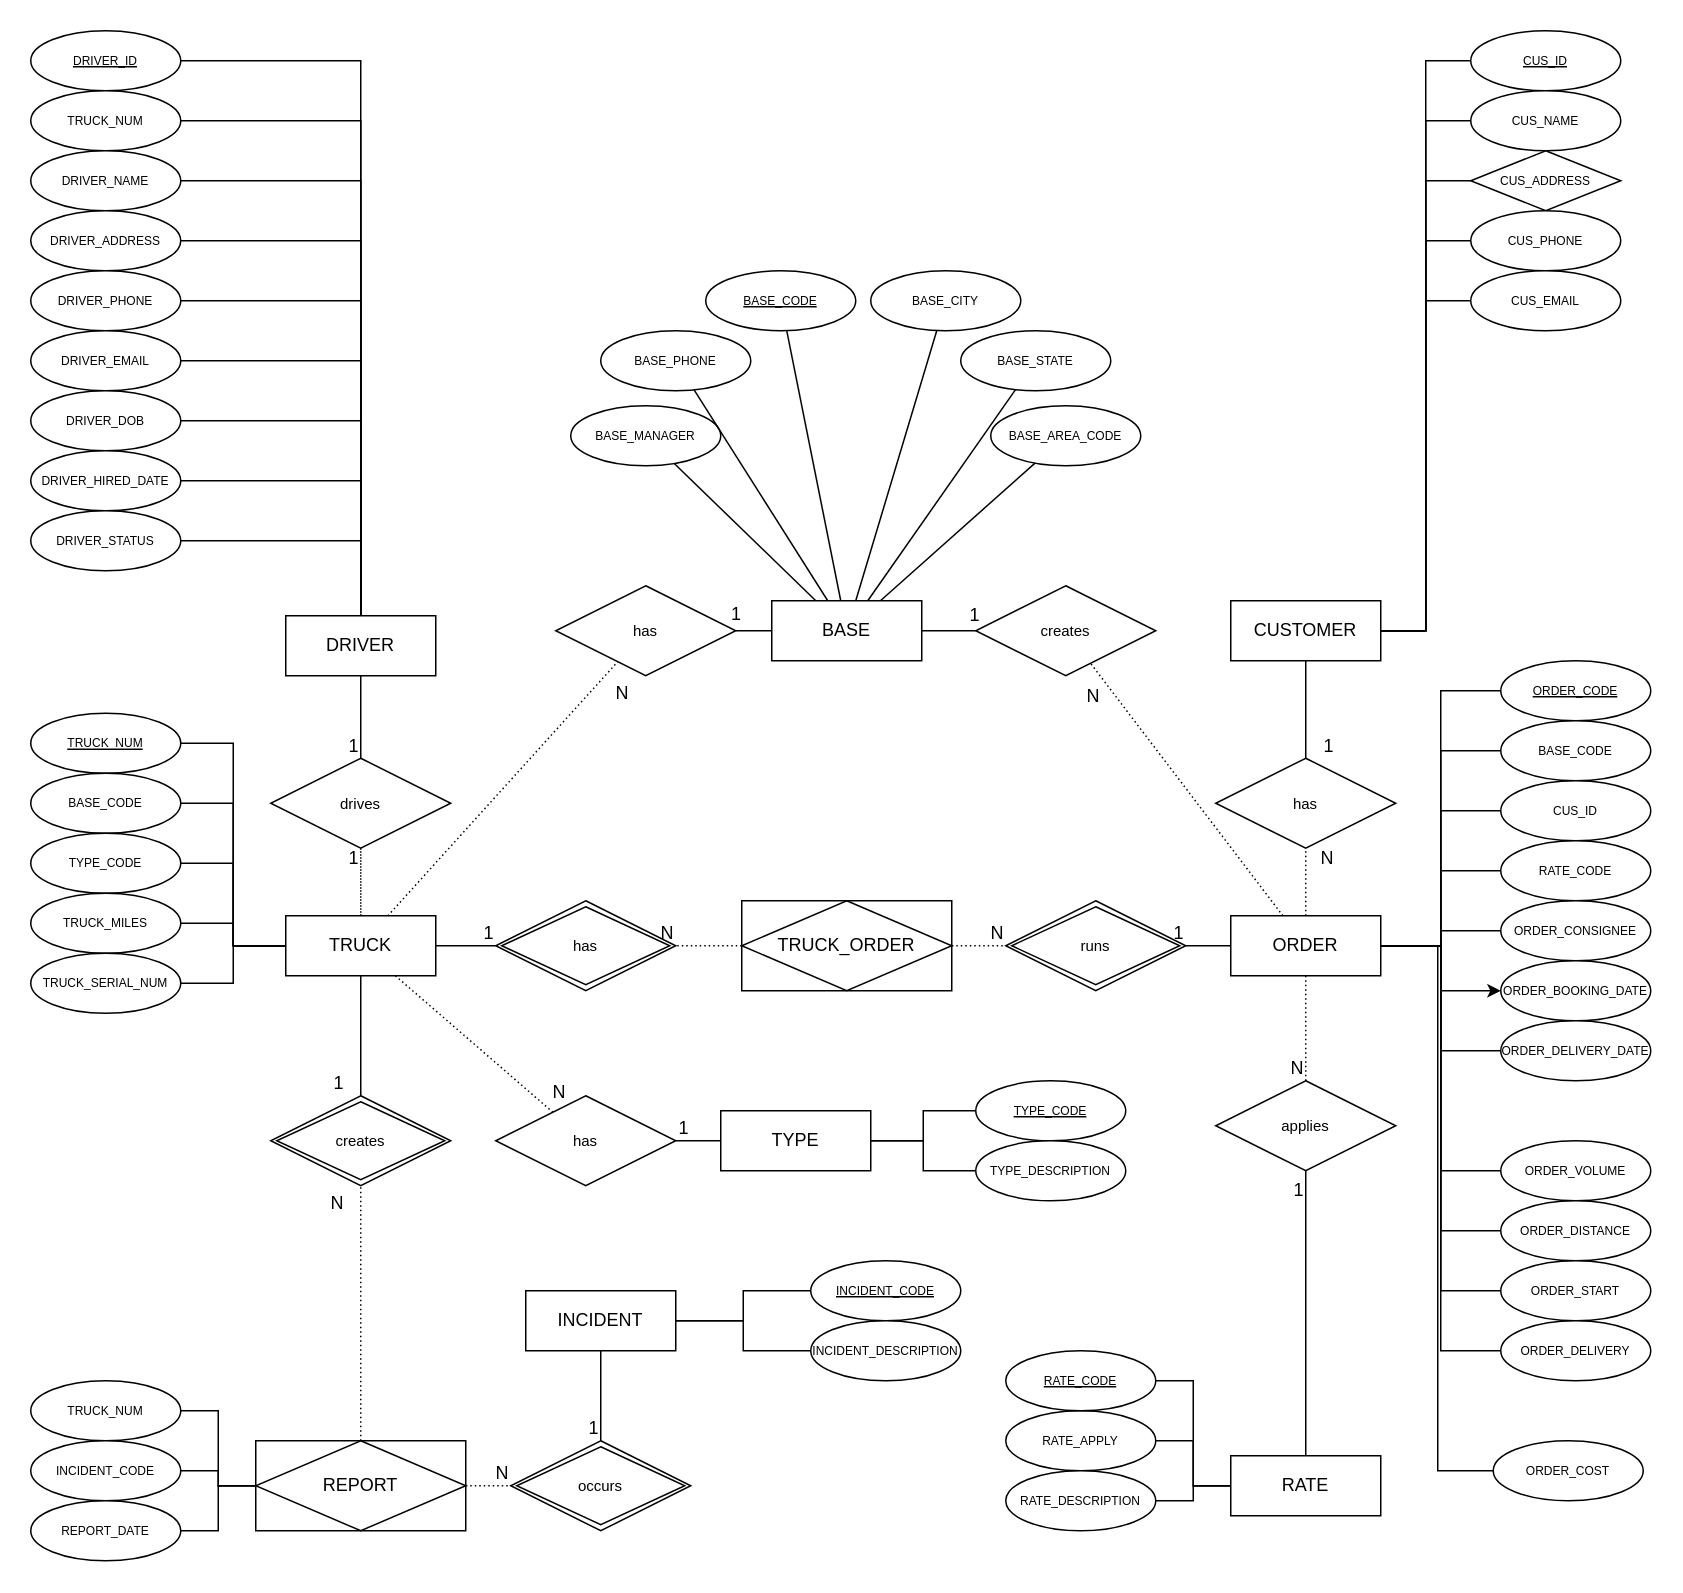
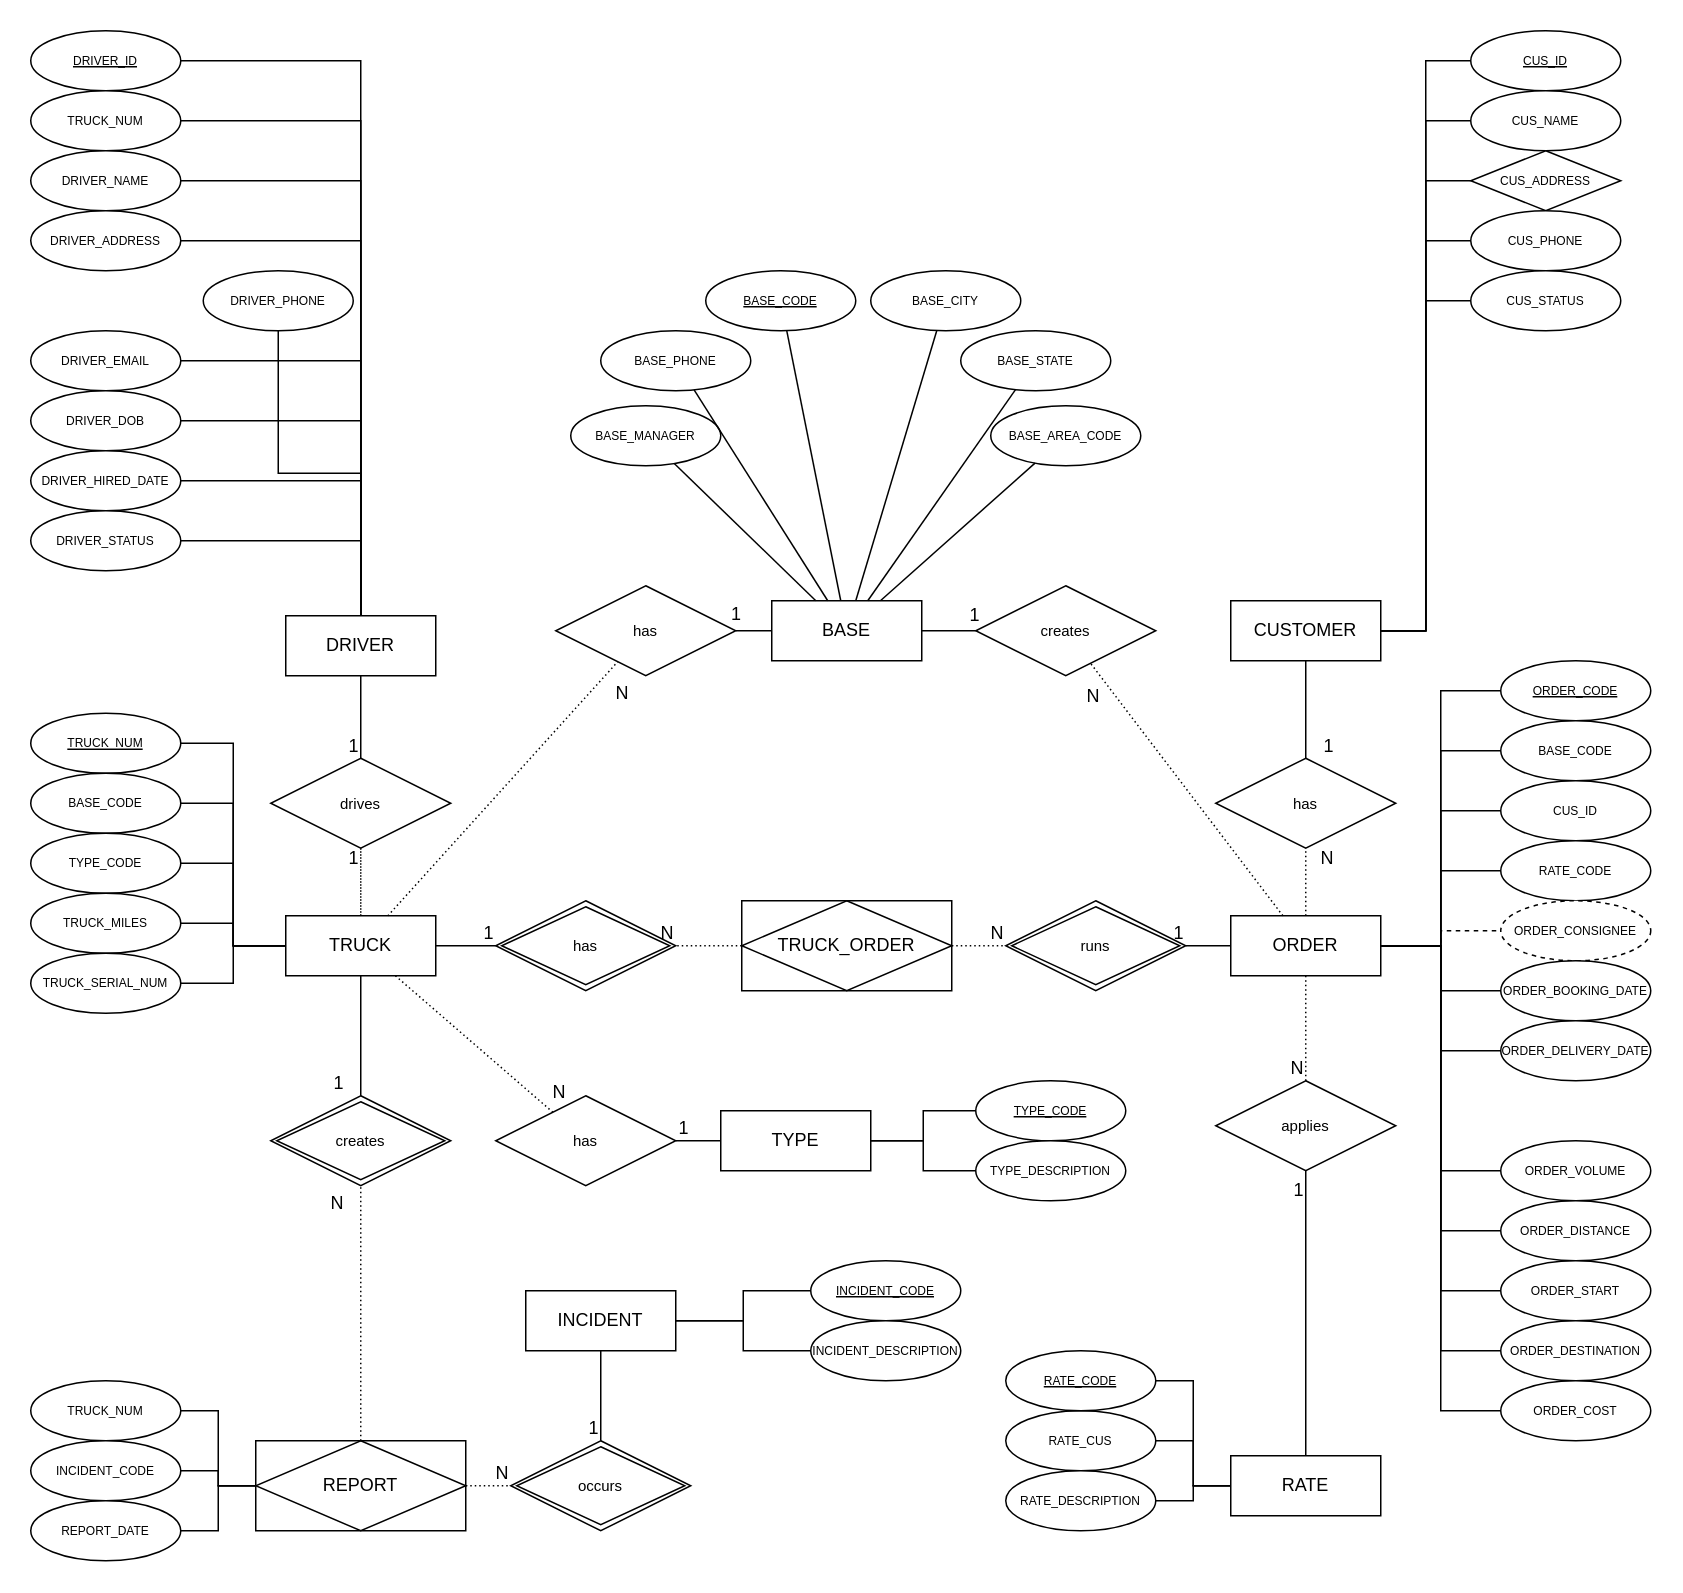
(106, 301) -> (278, 301)
(1546, 301) -> (1546, 301)
(1471, 931) -> (1471, 931)
(1576, 931) -> (1576, 931)
(1489, 991) -> (1493, 991)
(1576, 1351) -> (1576, 1351)
(1081, 1441) -> (1081, 1441)
(1568, 1471) -> (1576, 1411)
